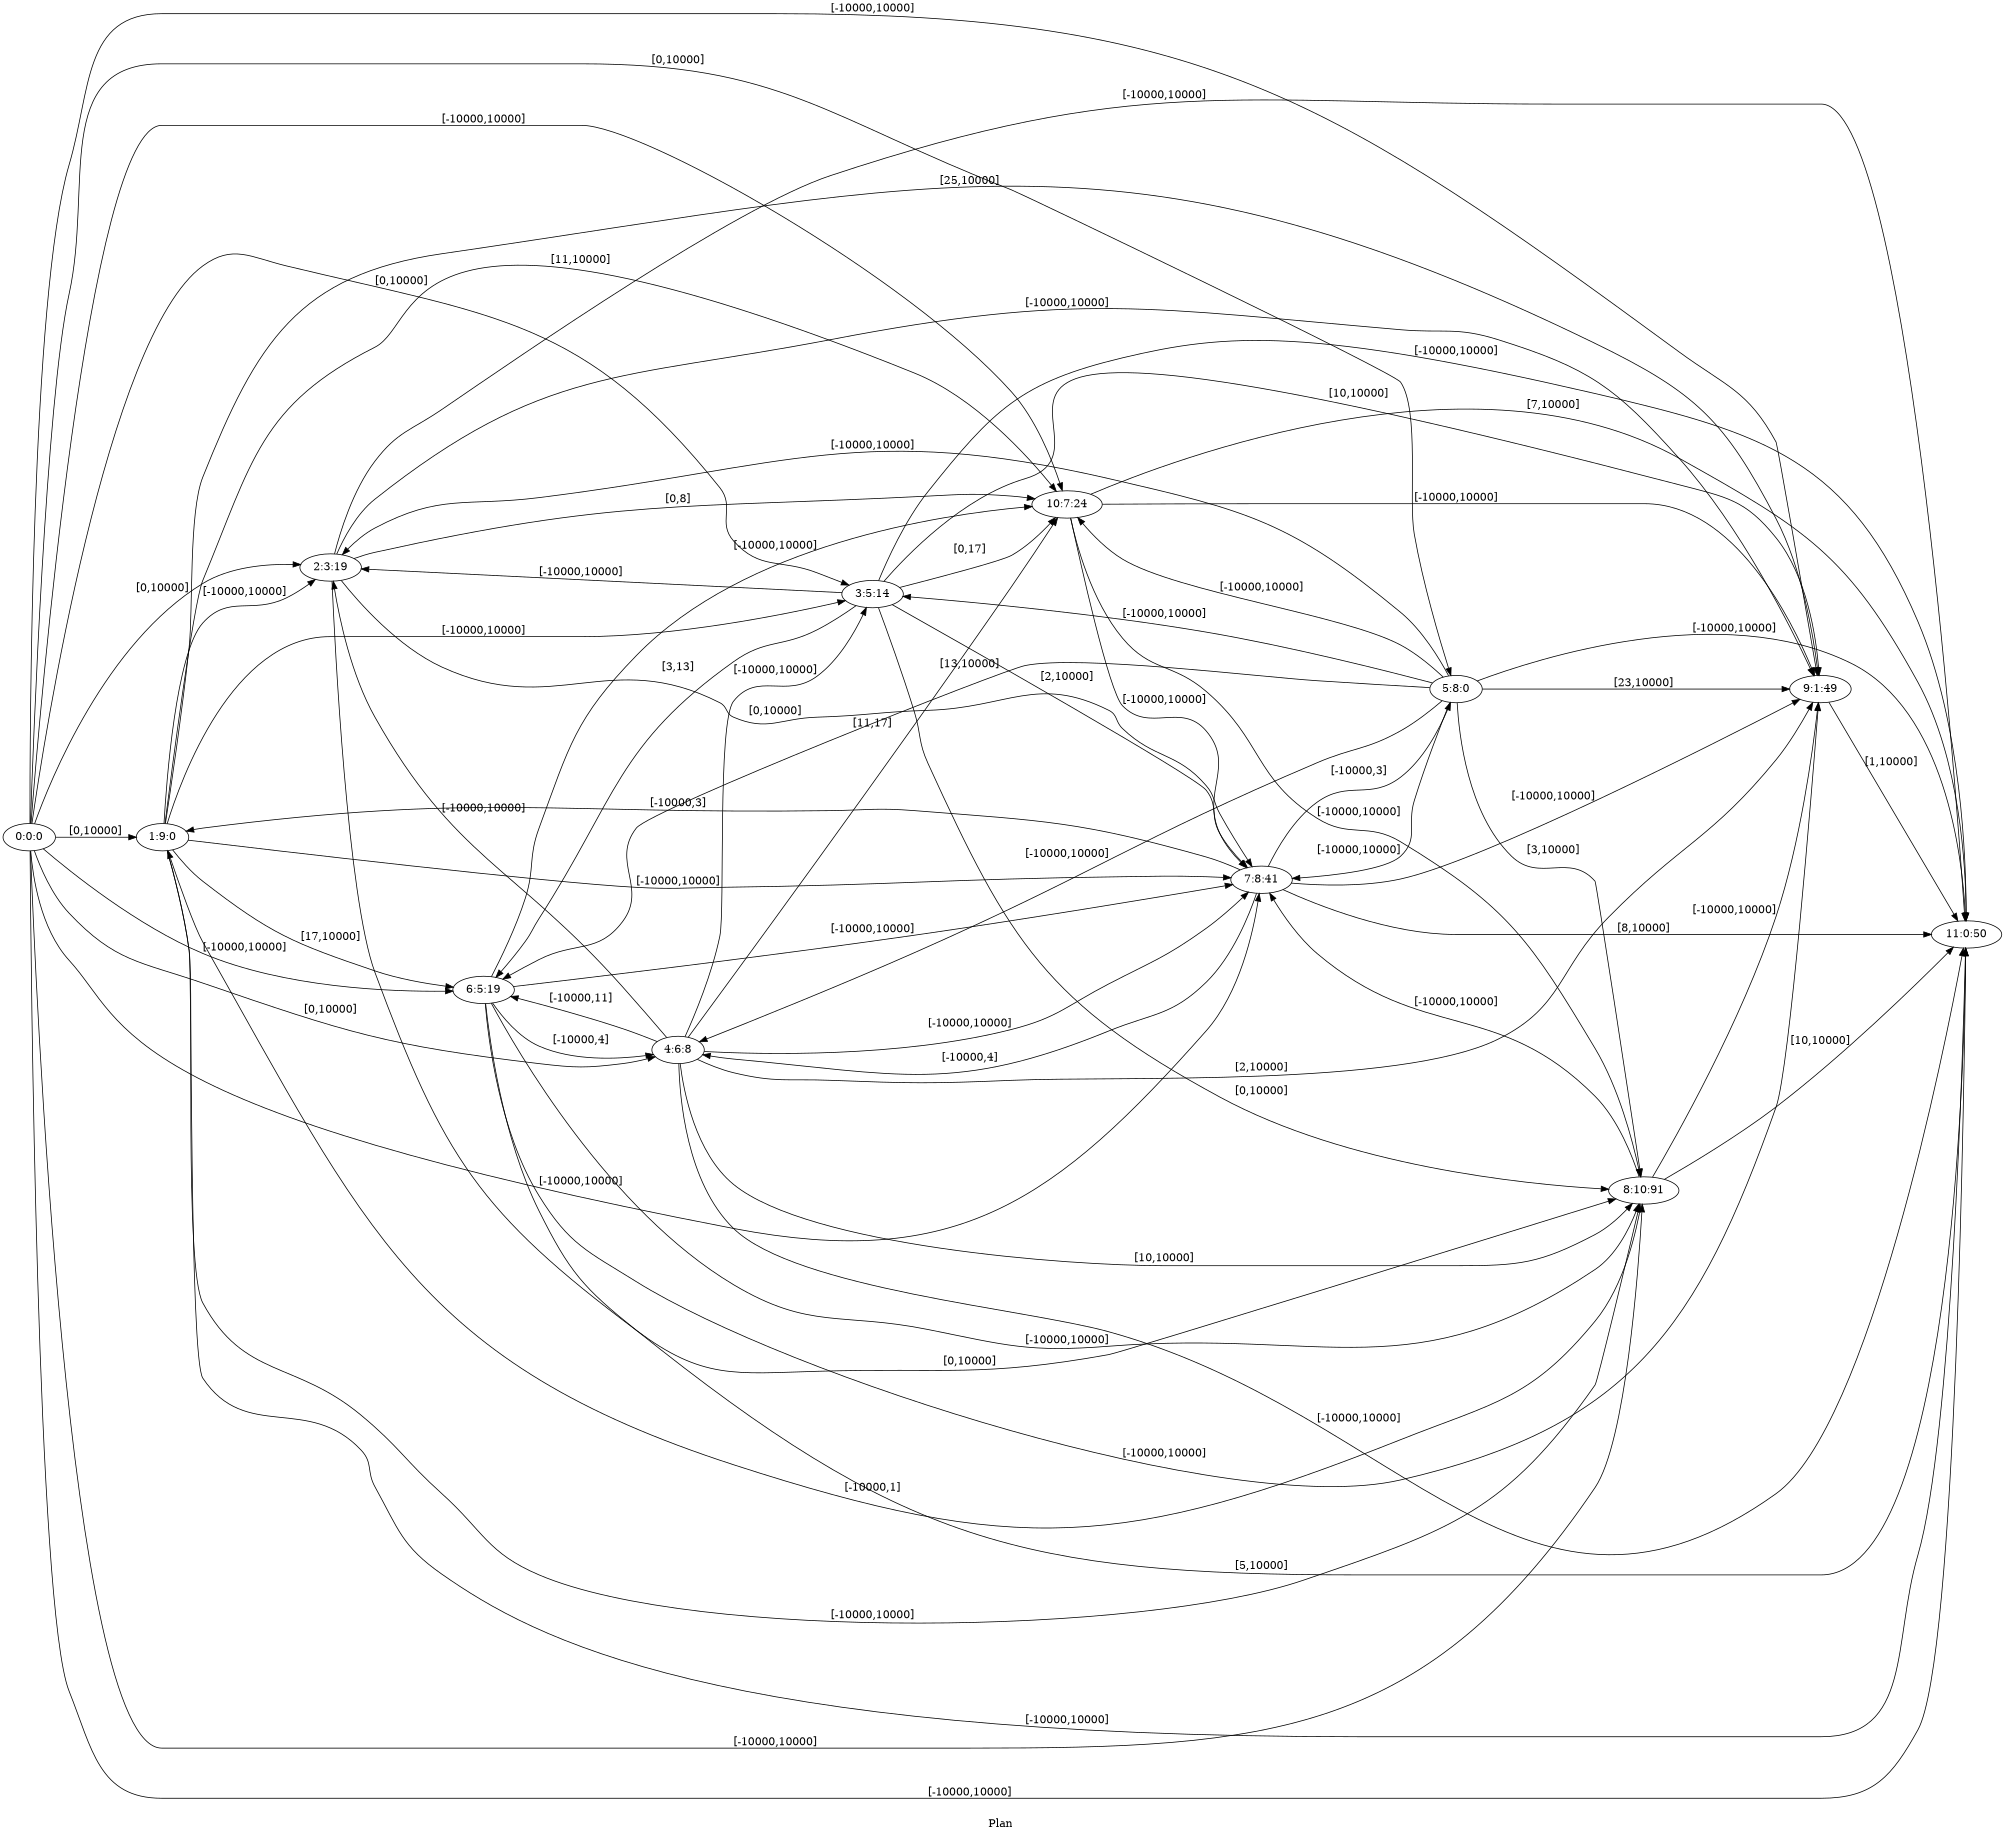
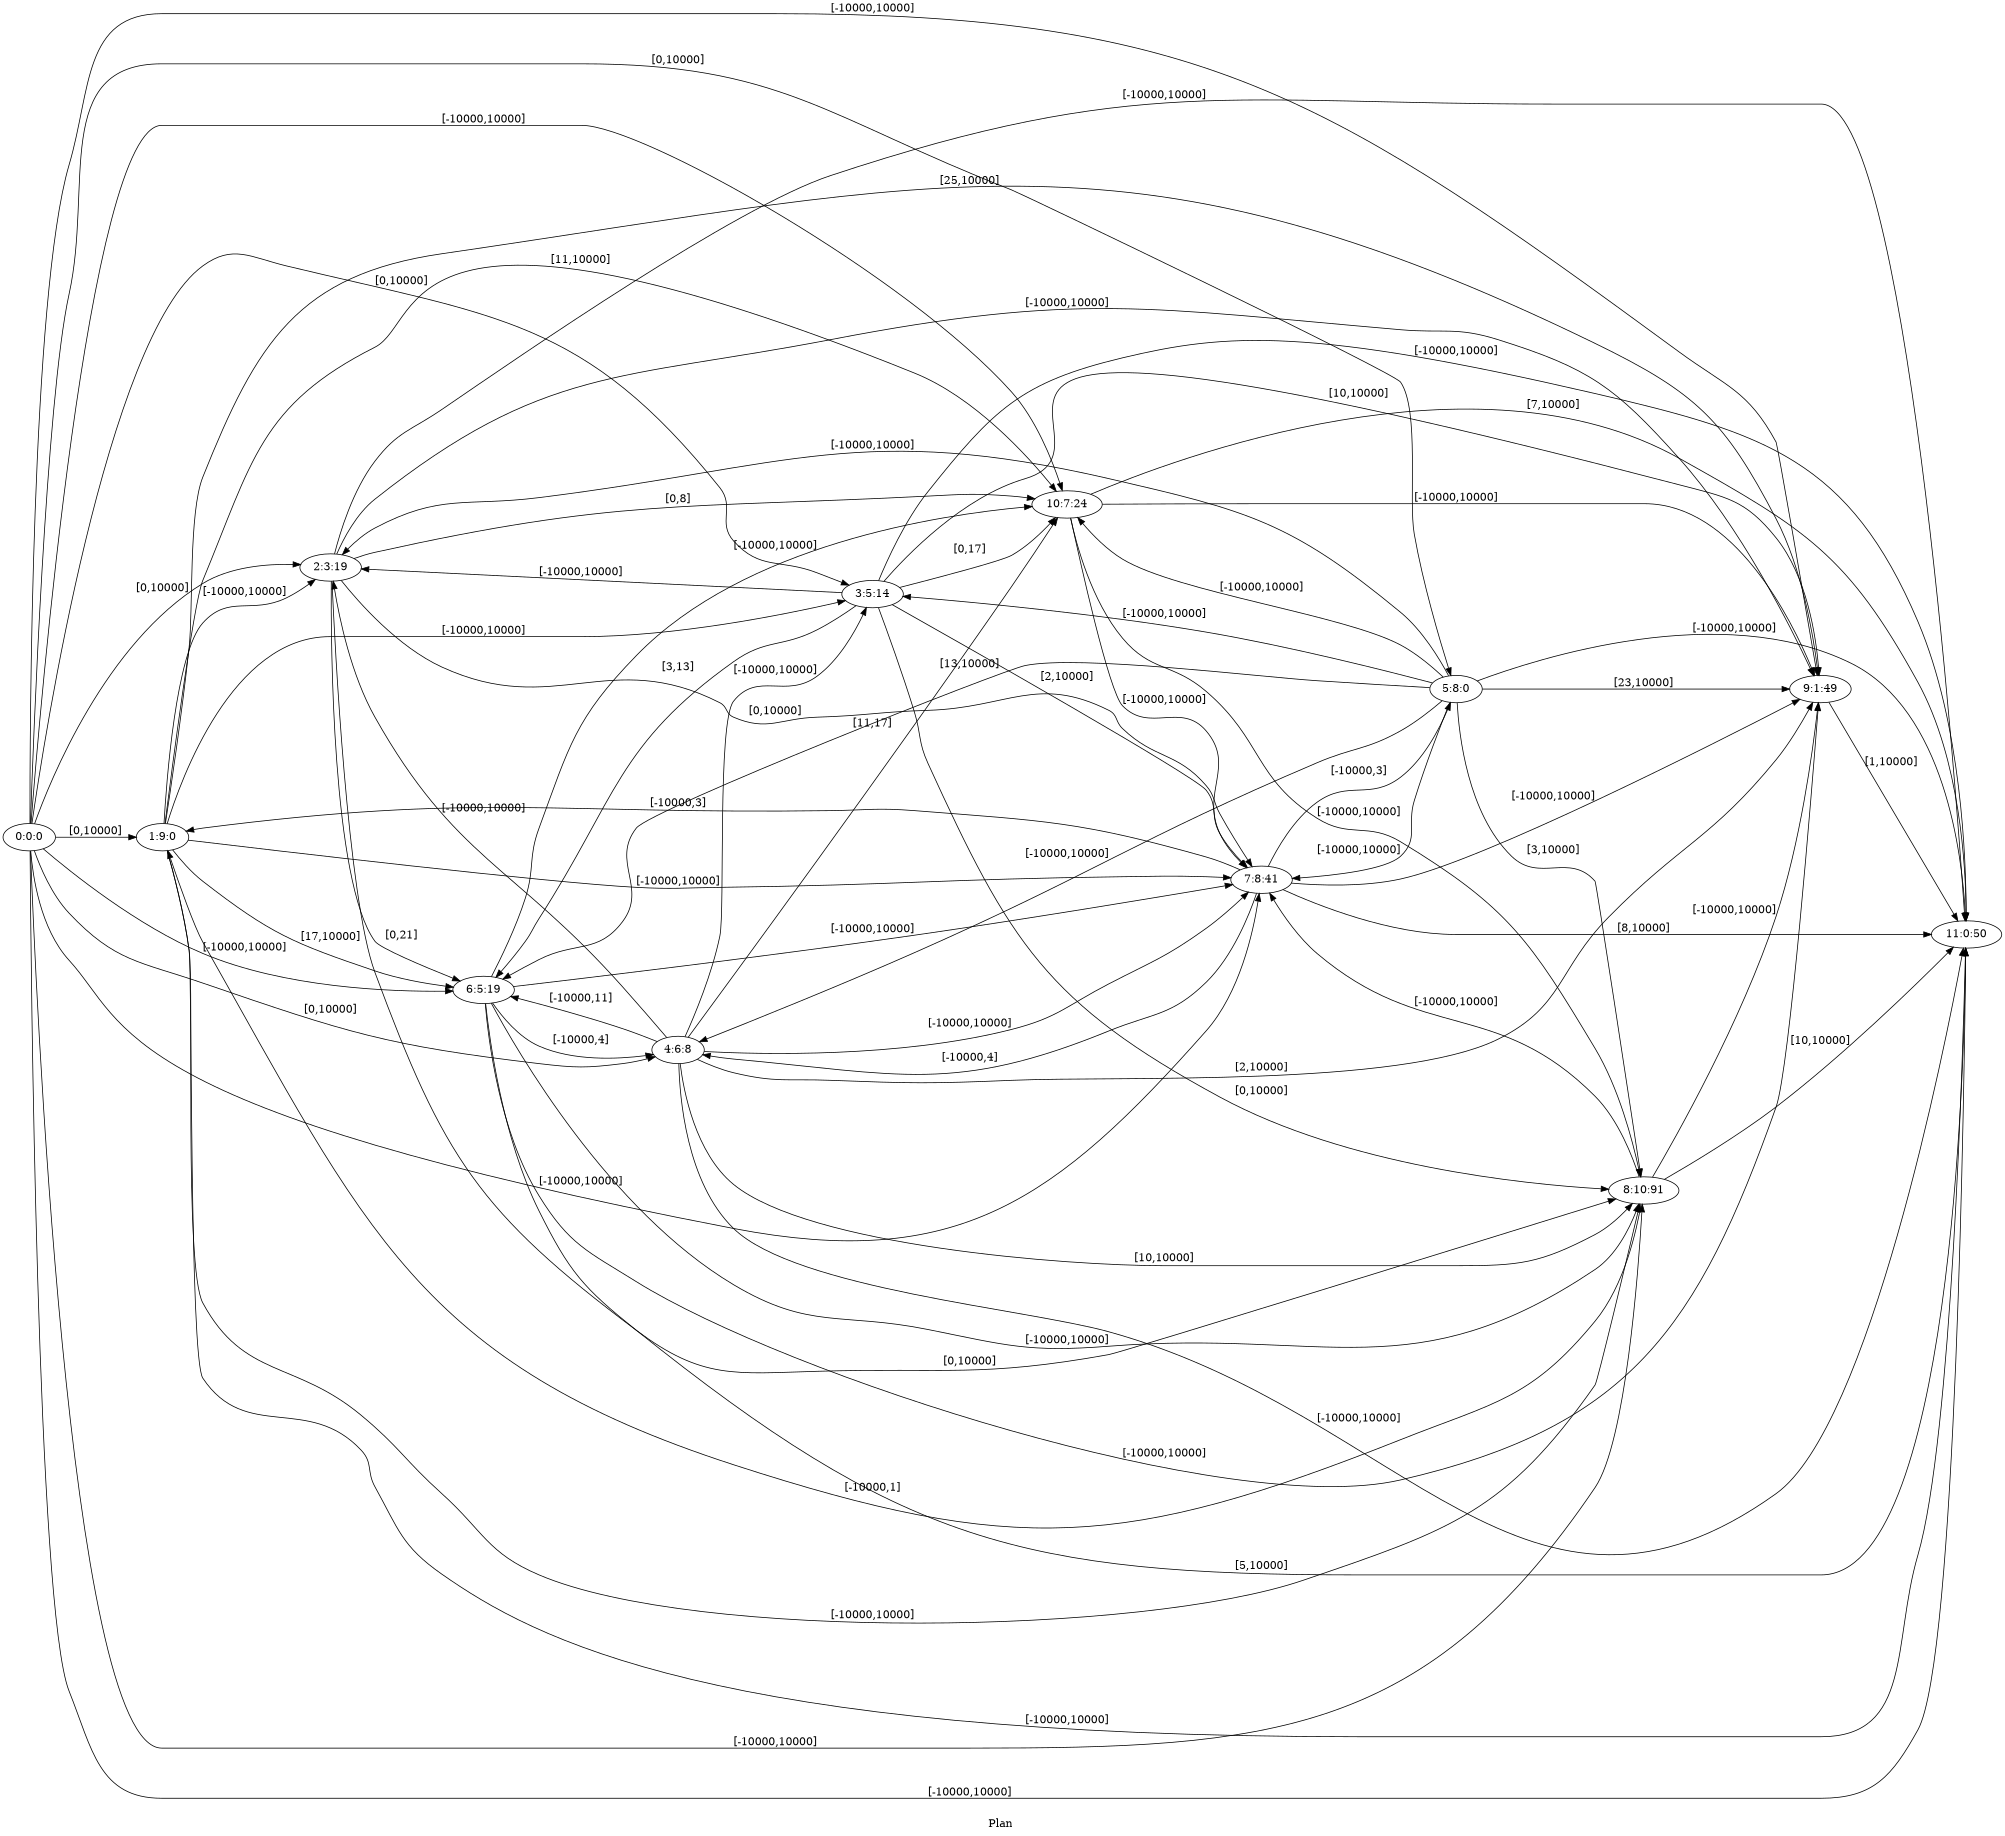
none -> (341, 807)
